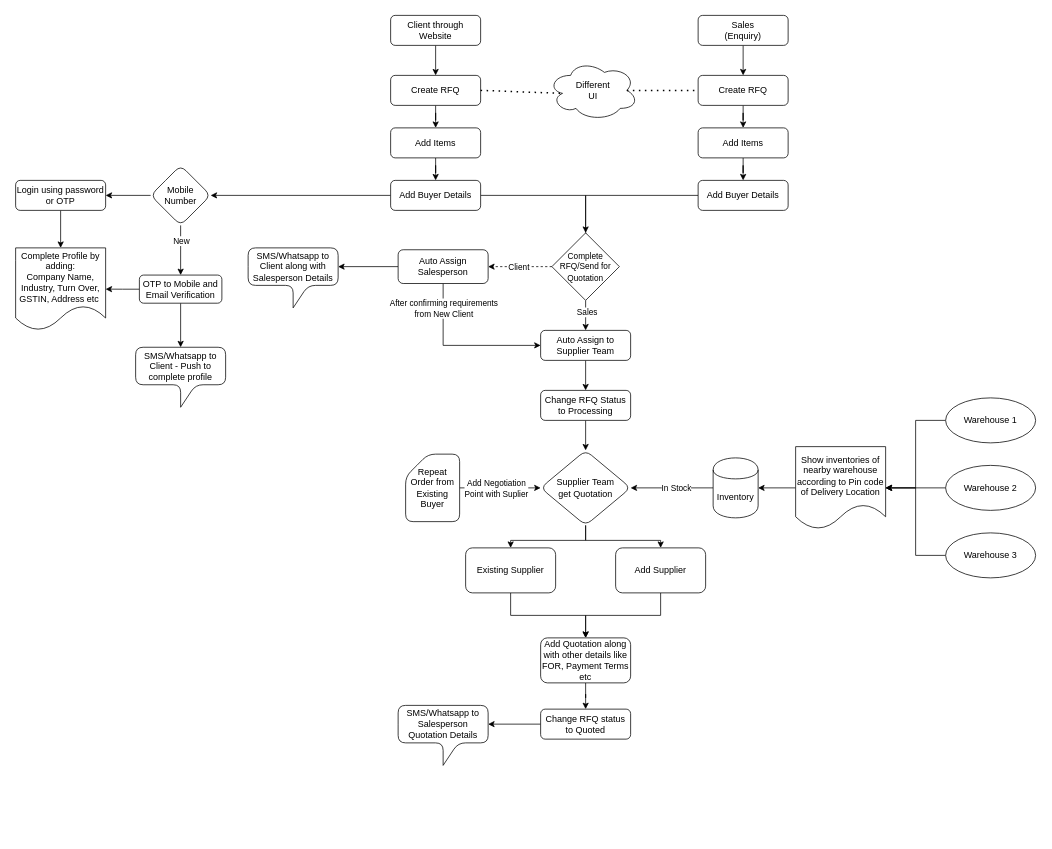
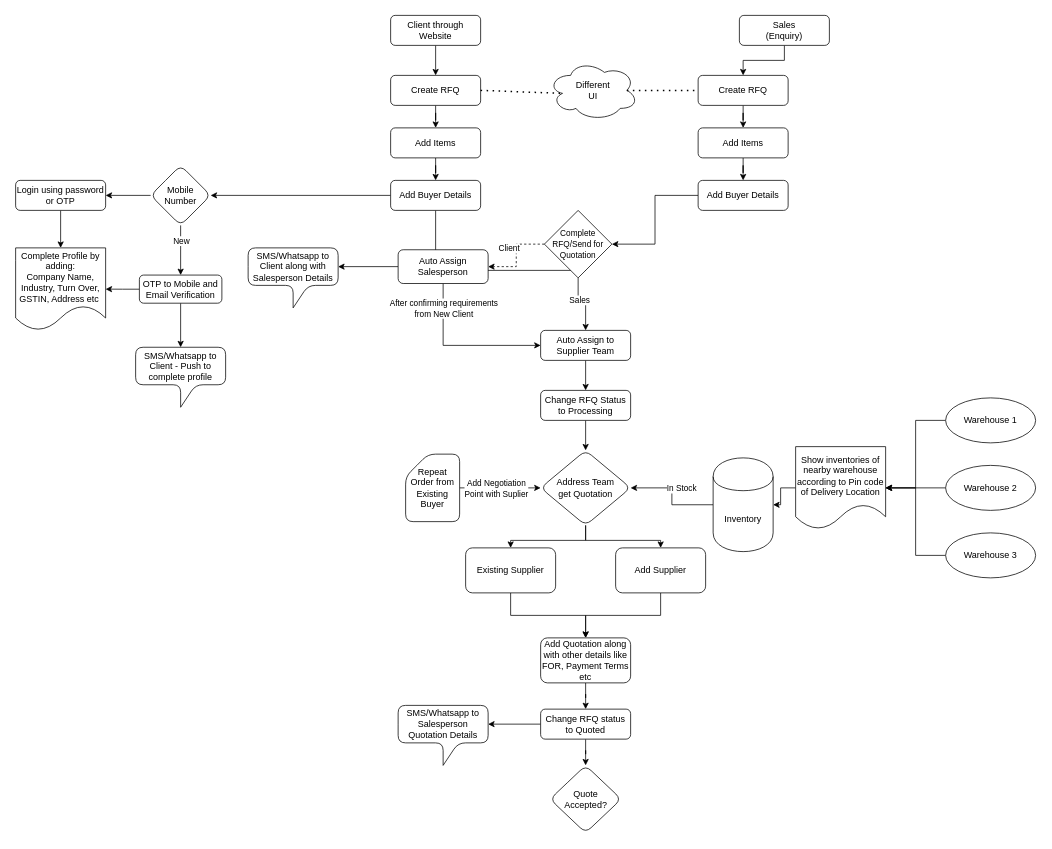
(743, 30) -> (784, 30)
(585, 267) -> (578, 244)
(585, 488) -> (585, 488)
(735, 488) -> (743, 505)
none -> (585, 753)
none -> (585, 799)
